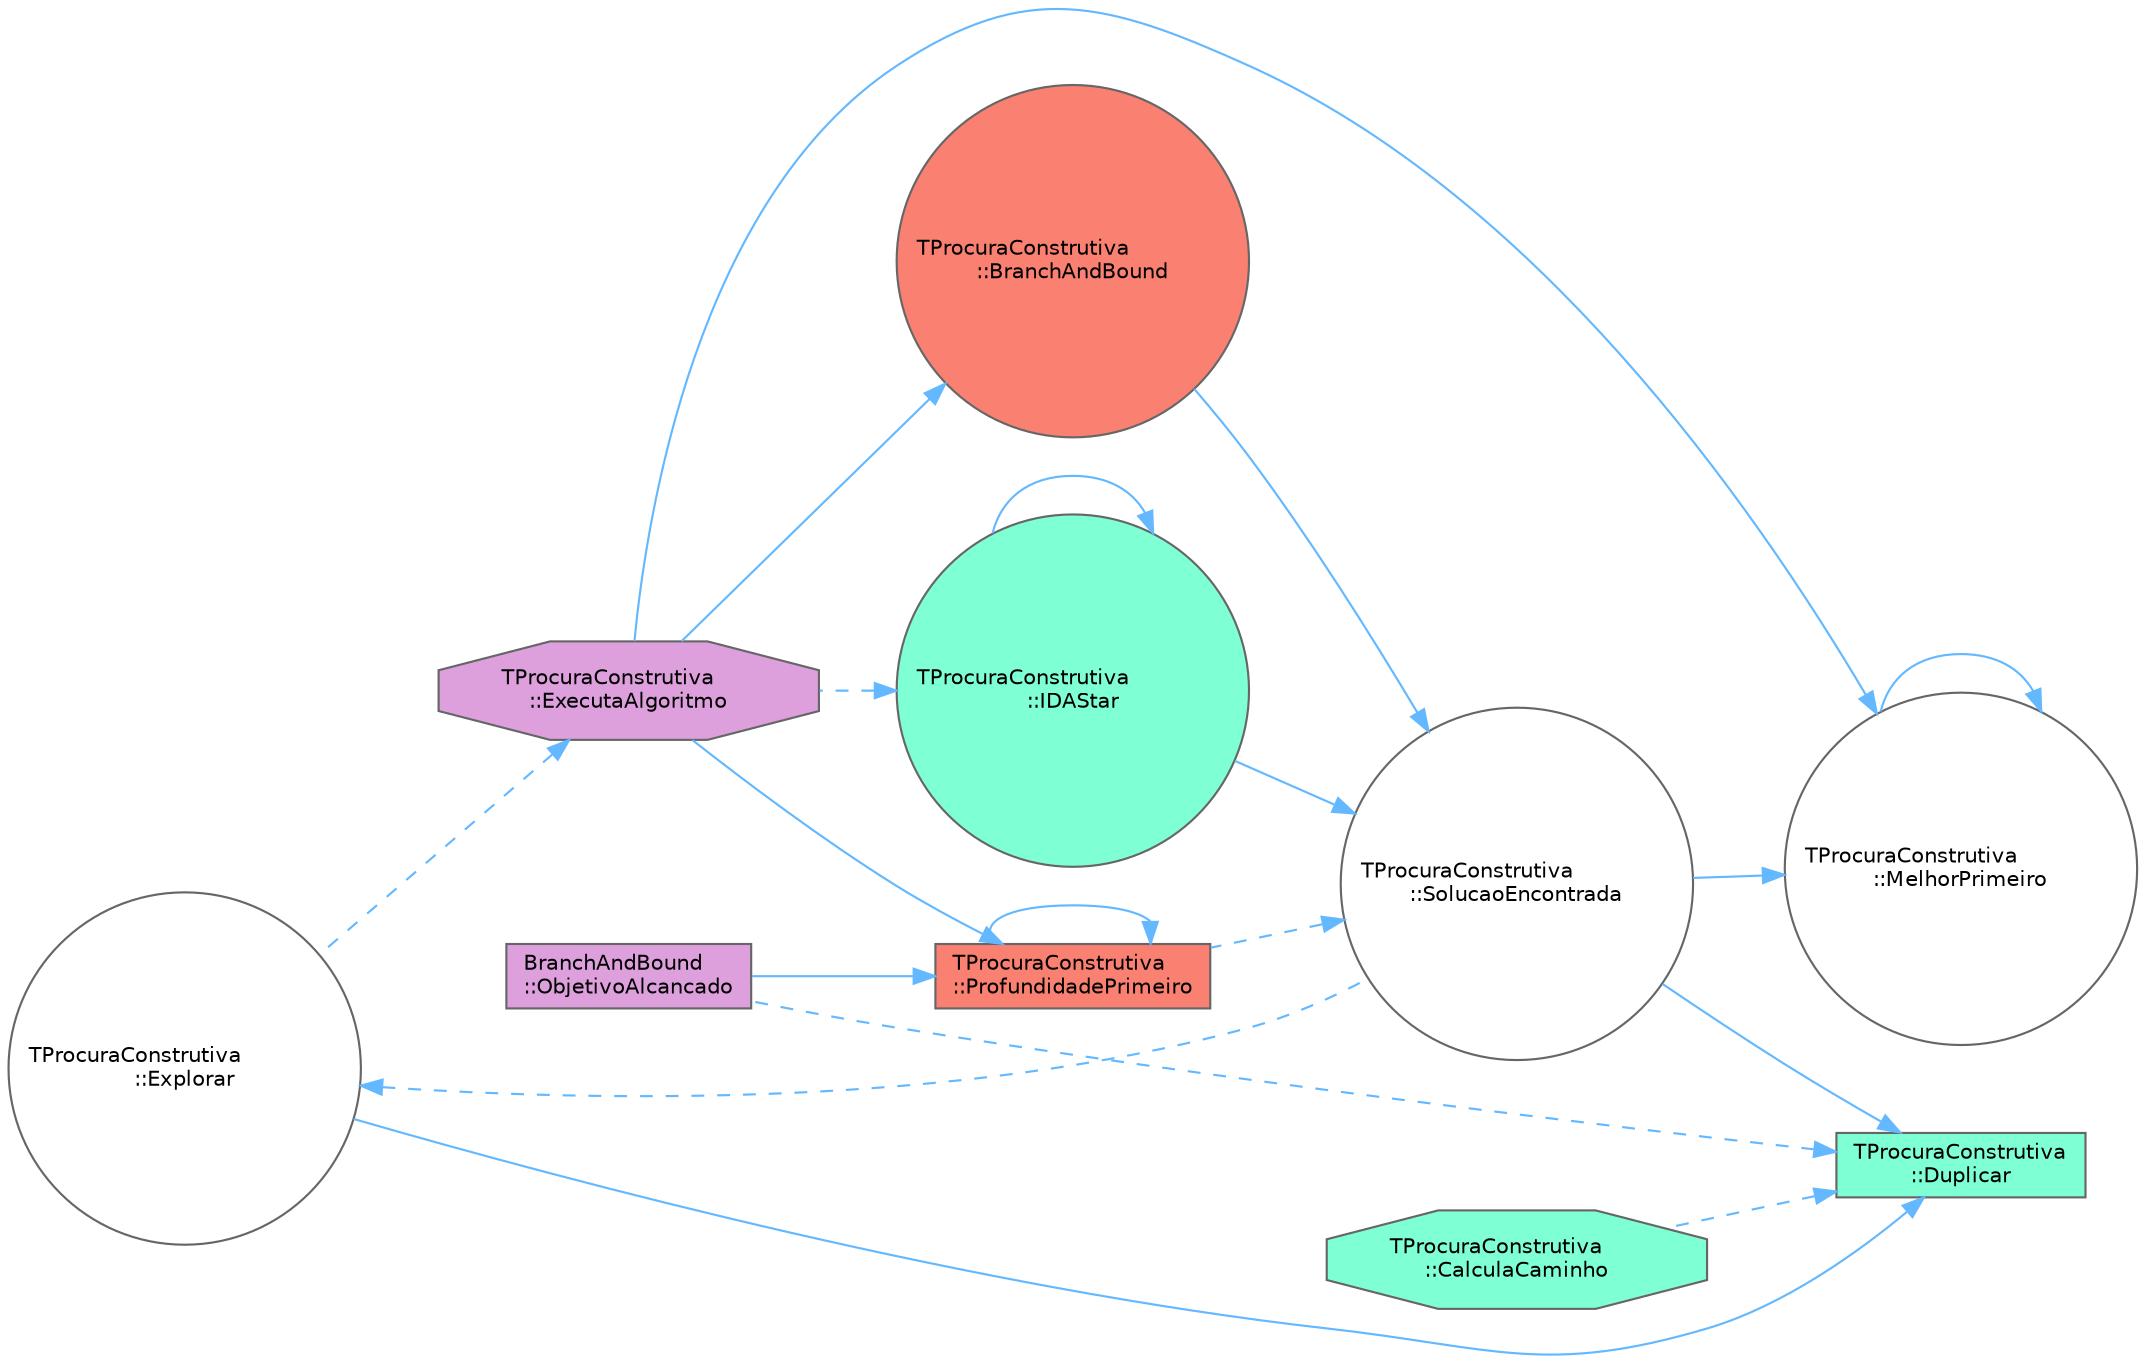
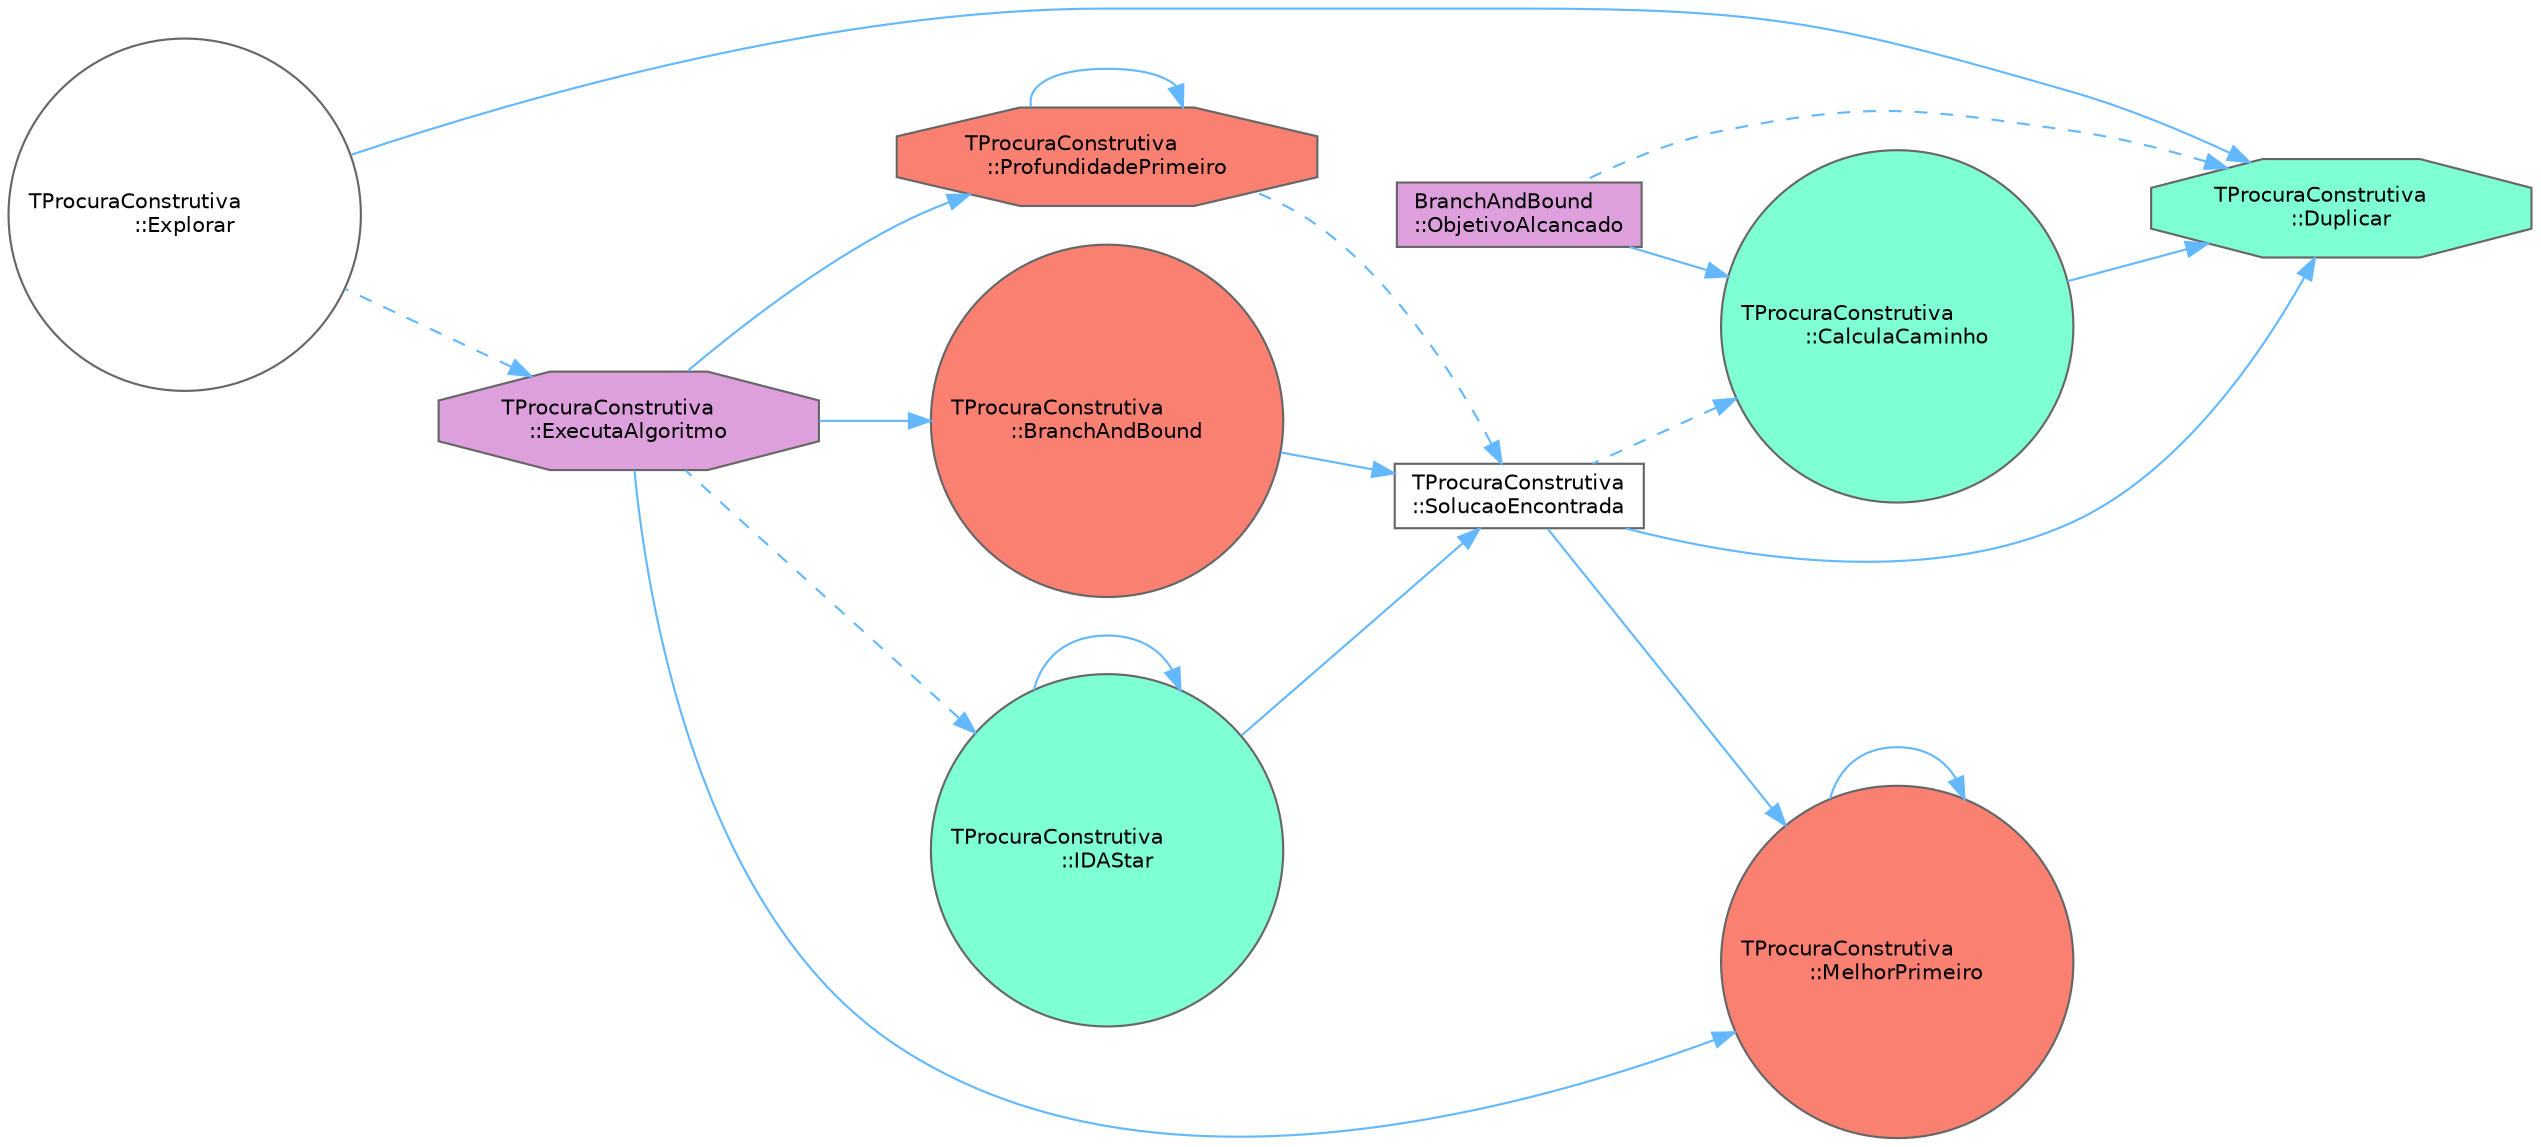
(1961, 869) -> (1897, 962)
(1517, 884) -> (1519, 496)
(833, 976) -> (1668, 259)
(1073, 976) -> (1107, 157)
(883, 1087) -> (1654, 436)
(1961, 1165) -> (2341, 208)
(1740, 1212) -> (2127, 265)
(1517, 1260) -> (1897, 326)
